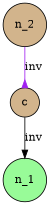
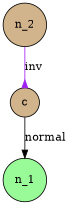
(34, 138) -> (46, 138)
